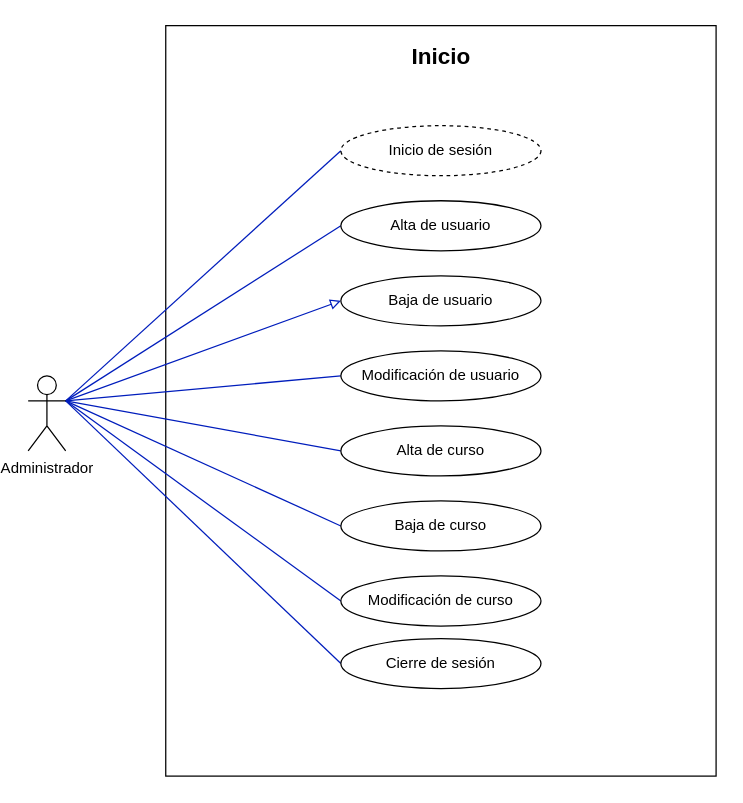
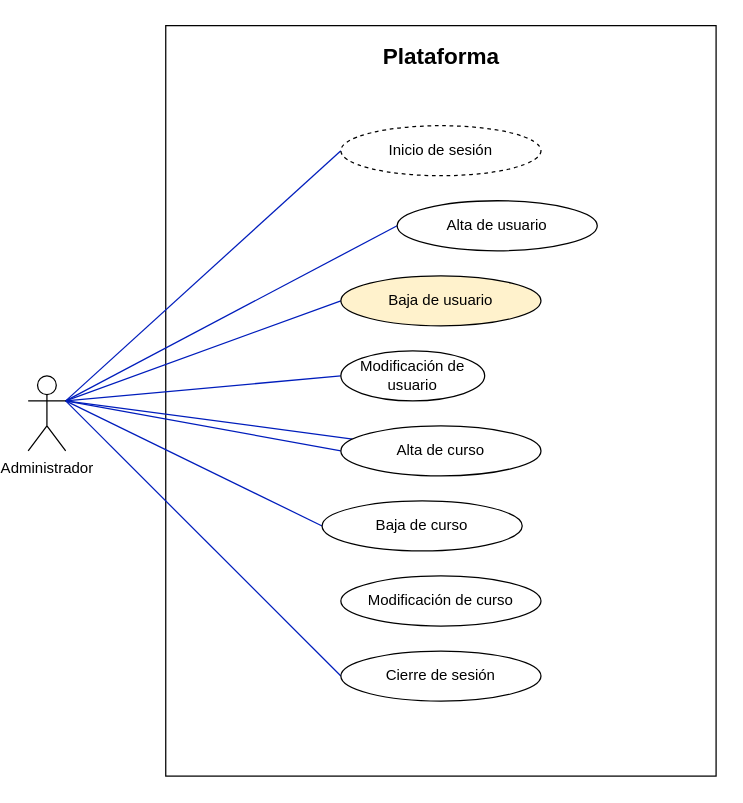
(441, 57) -> (441, 57)
(441, 226) -> (497, 226)
(441, 301) -> (441, 301)
(329, 305) -> (334, 303)
(441, 376) -> (413, 376)
(208, 504) -> (222, 422)
(441, 526) -> (422, 526)
(441, 663) -> (441, 676)
